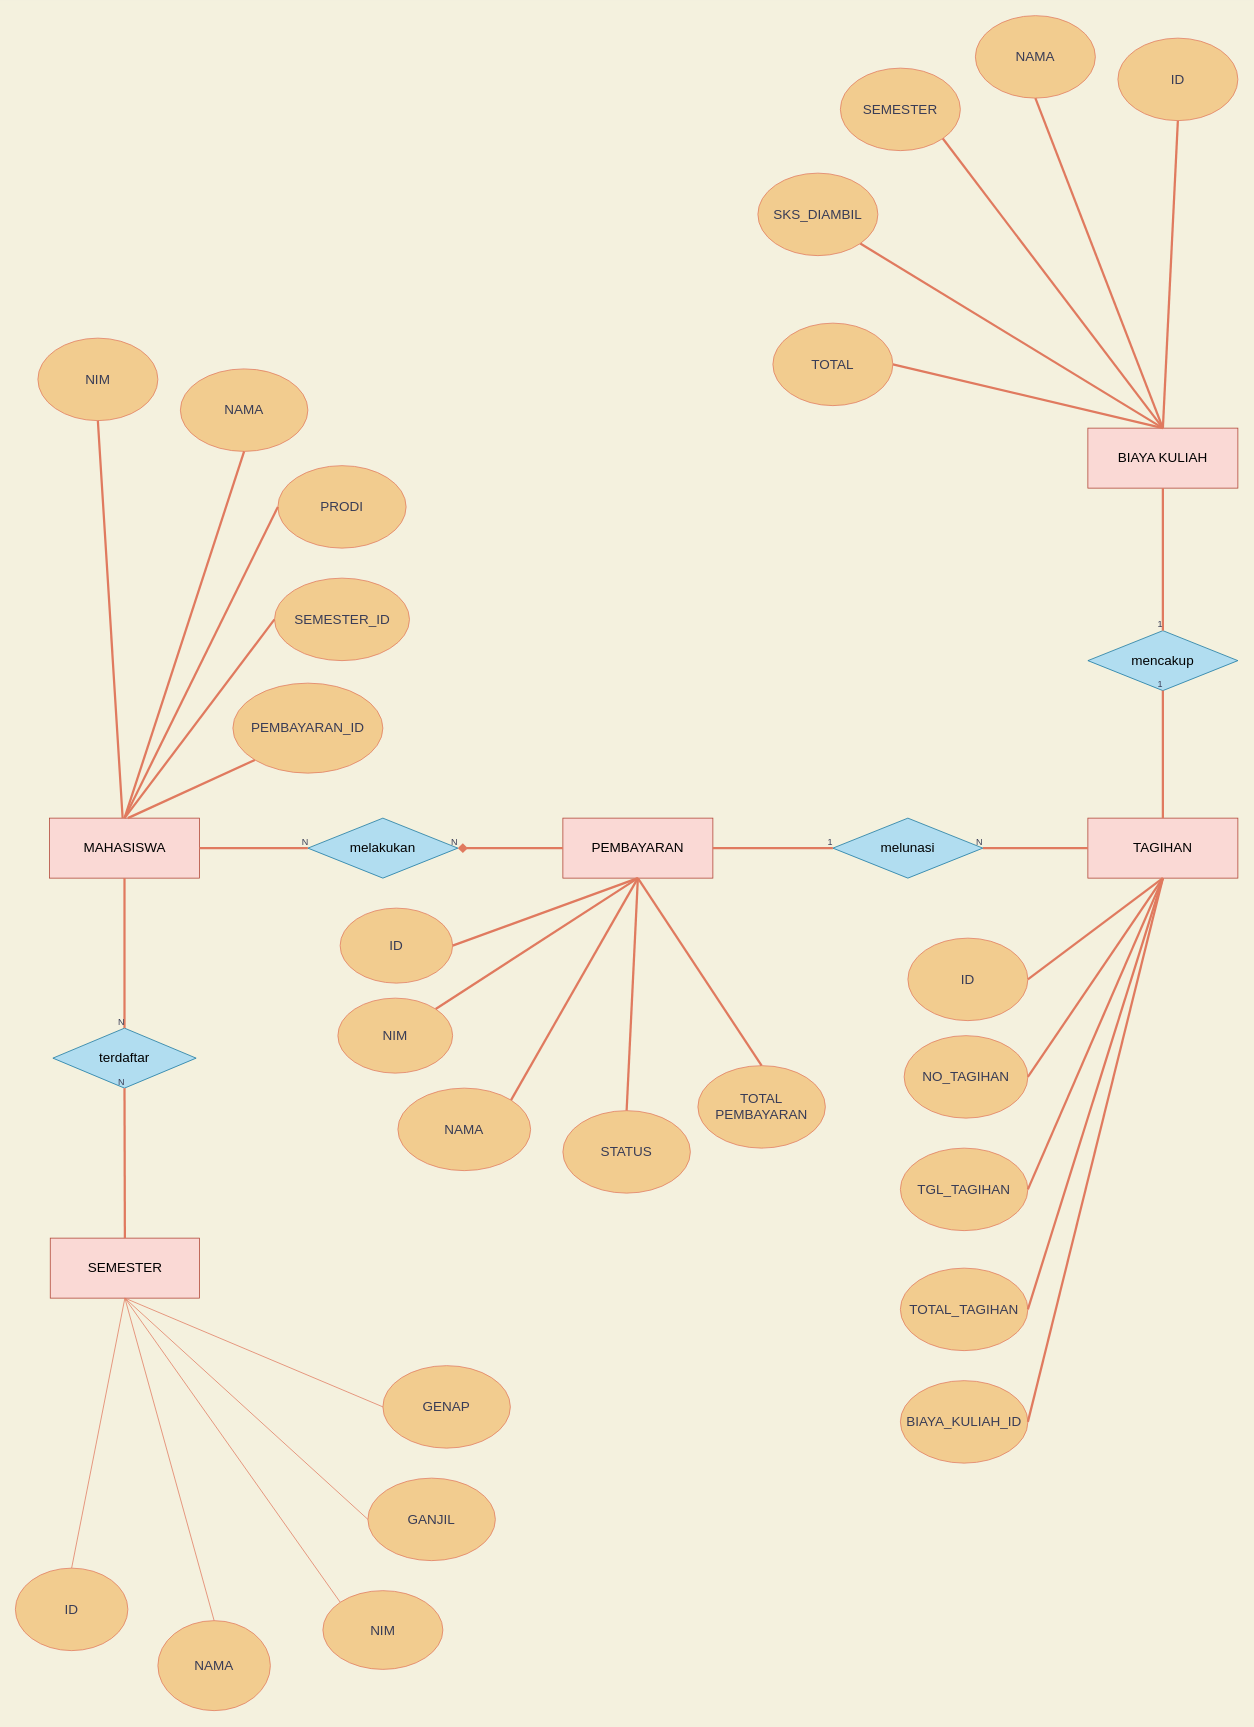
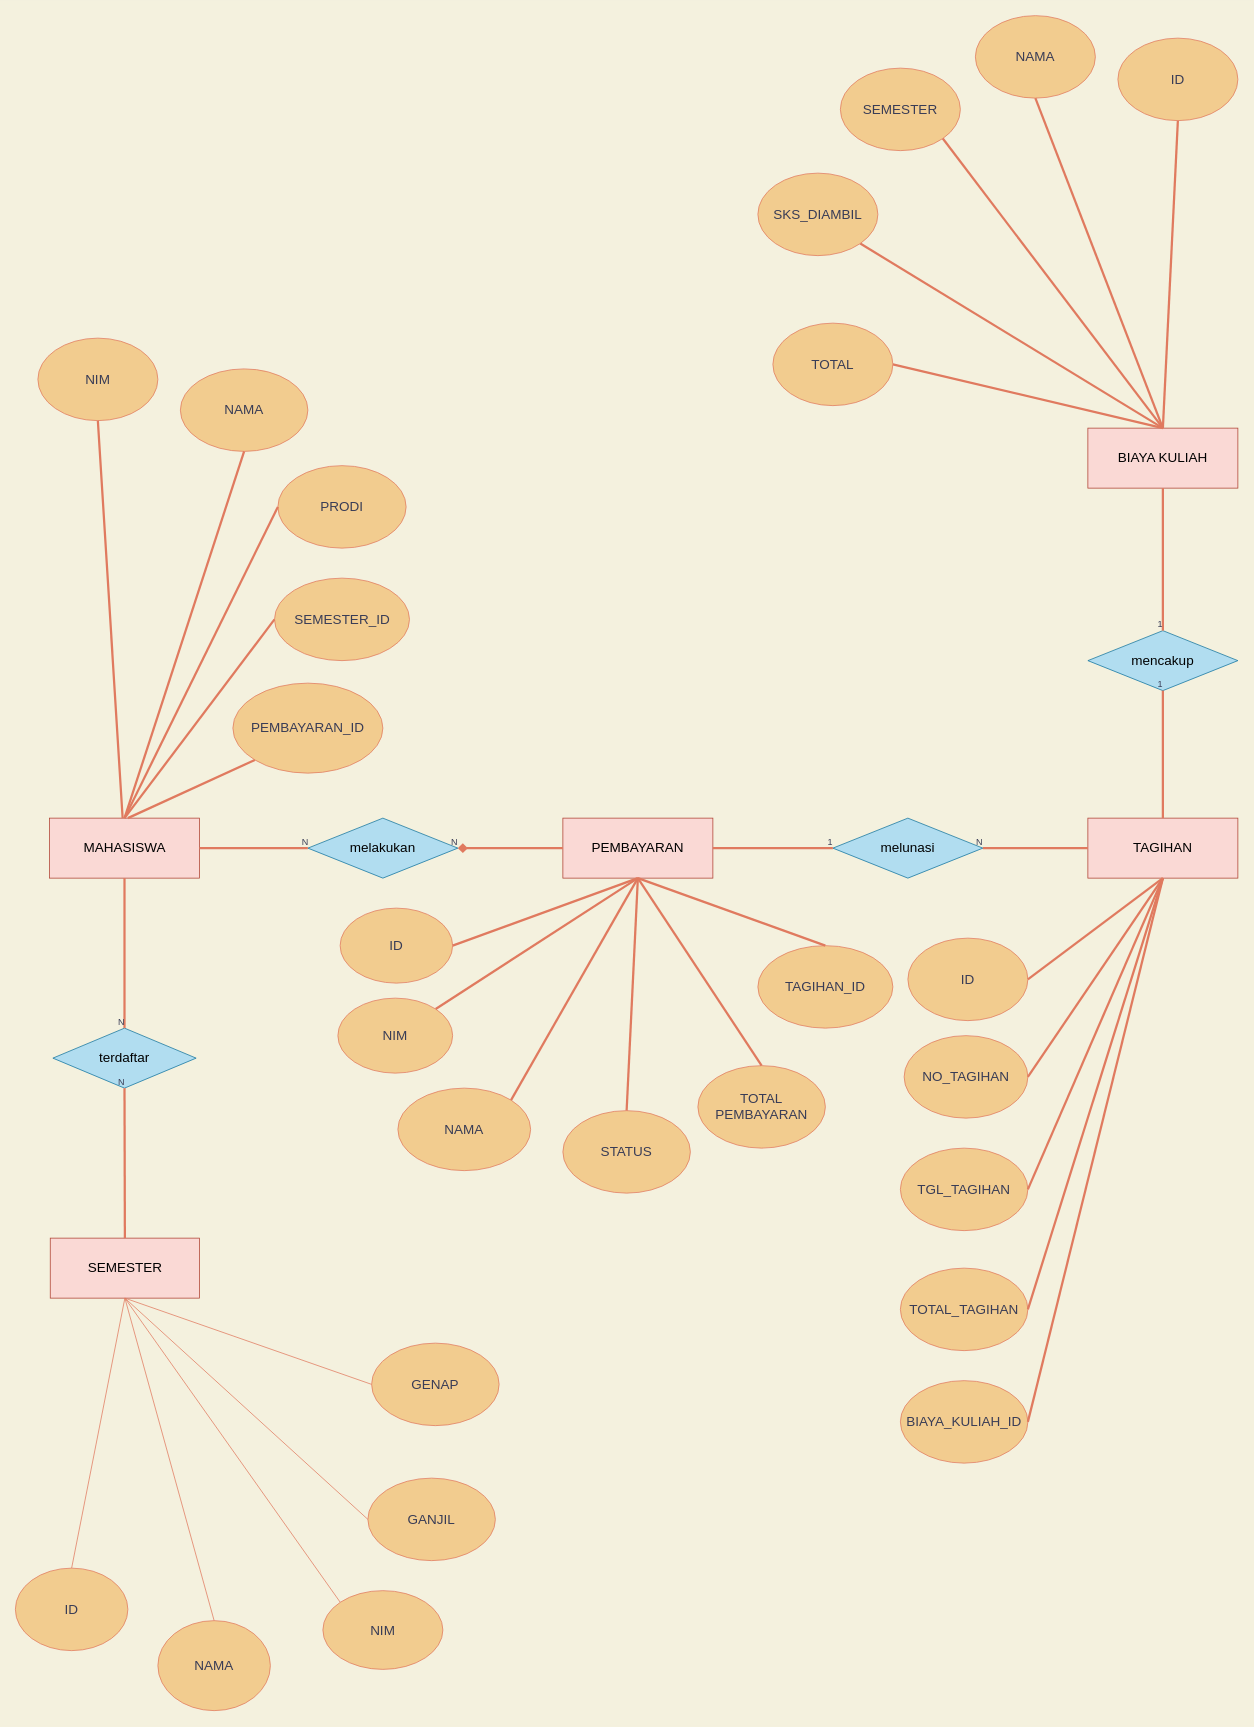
none -> (733, 912)
none -> (825, 987)
(447, 1407) -> (435, 1384)
